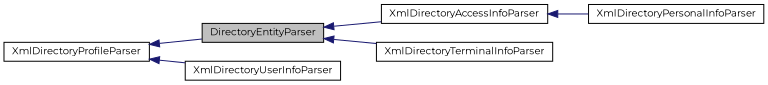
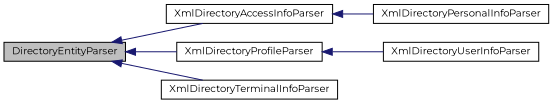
(181, 41) -> (156, 52)
